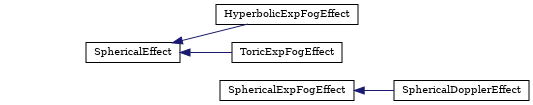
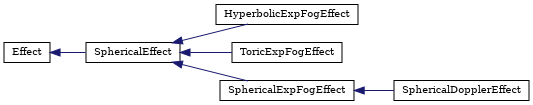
none -> (27, 52)
none -> (215, 73)
